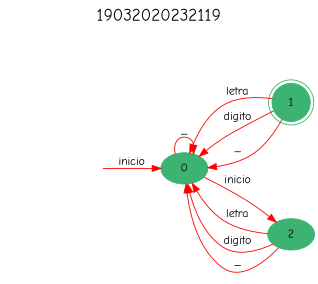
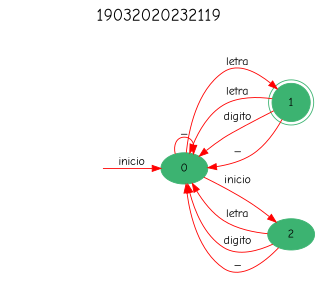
none -> (209, 86)
